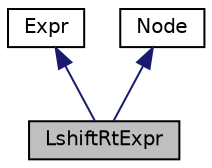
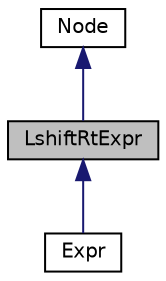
(80, 93) -> (83, 207)
